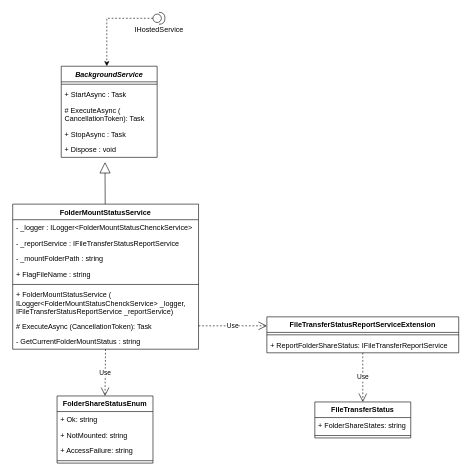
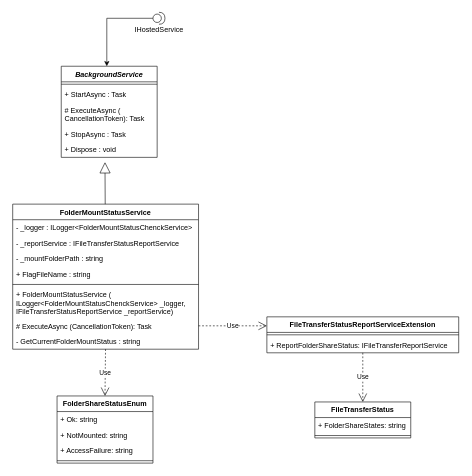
(108, 18) -> (108, 18)
